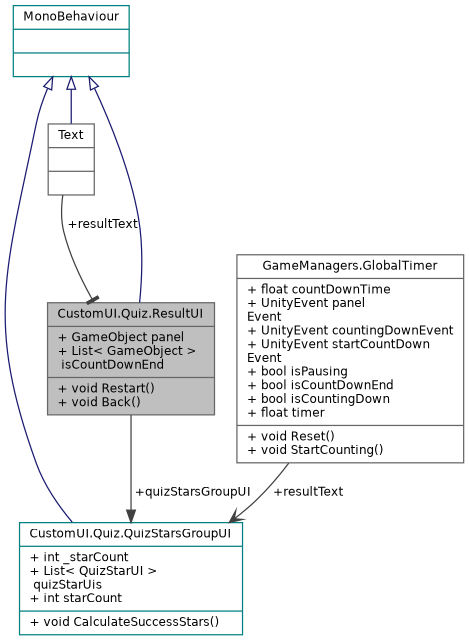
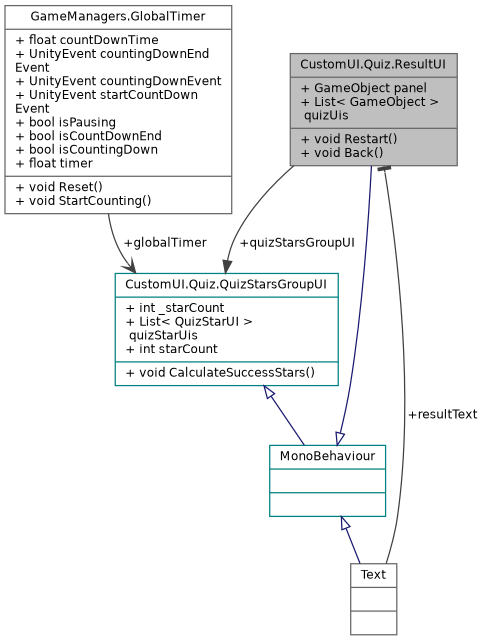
(307, 303) -> (113, 54)
(6, 310) -> (288, 421)
(111, 365) -> (325, 116)
(307, 493) -> (163, 244)
